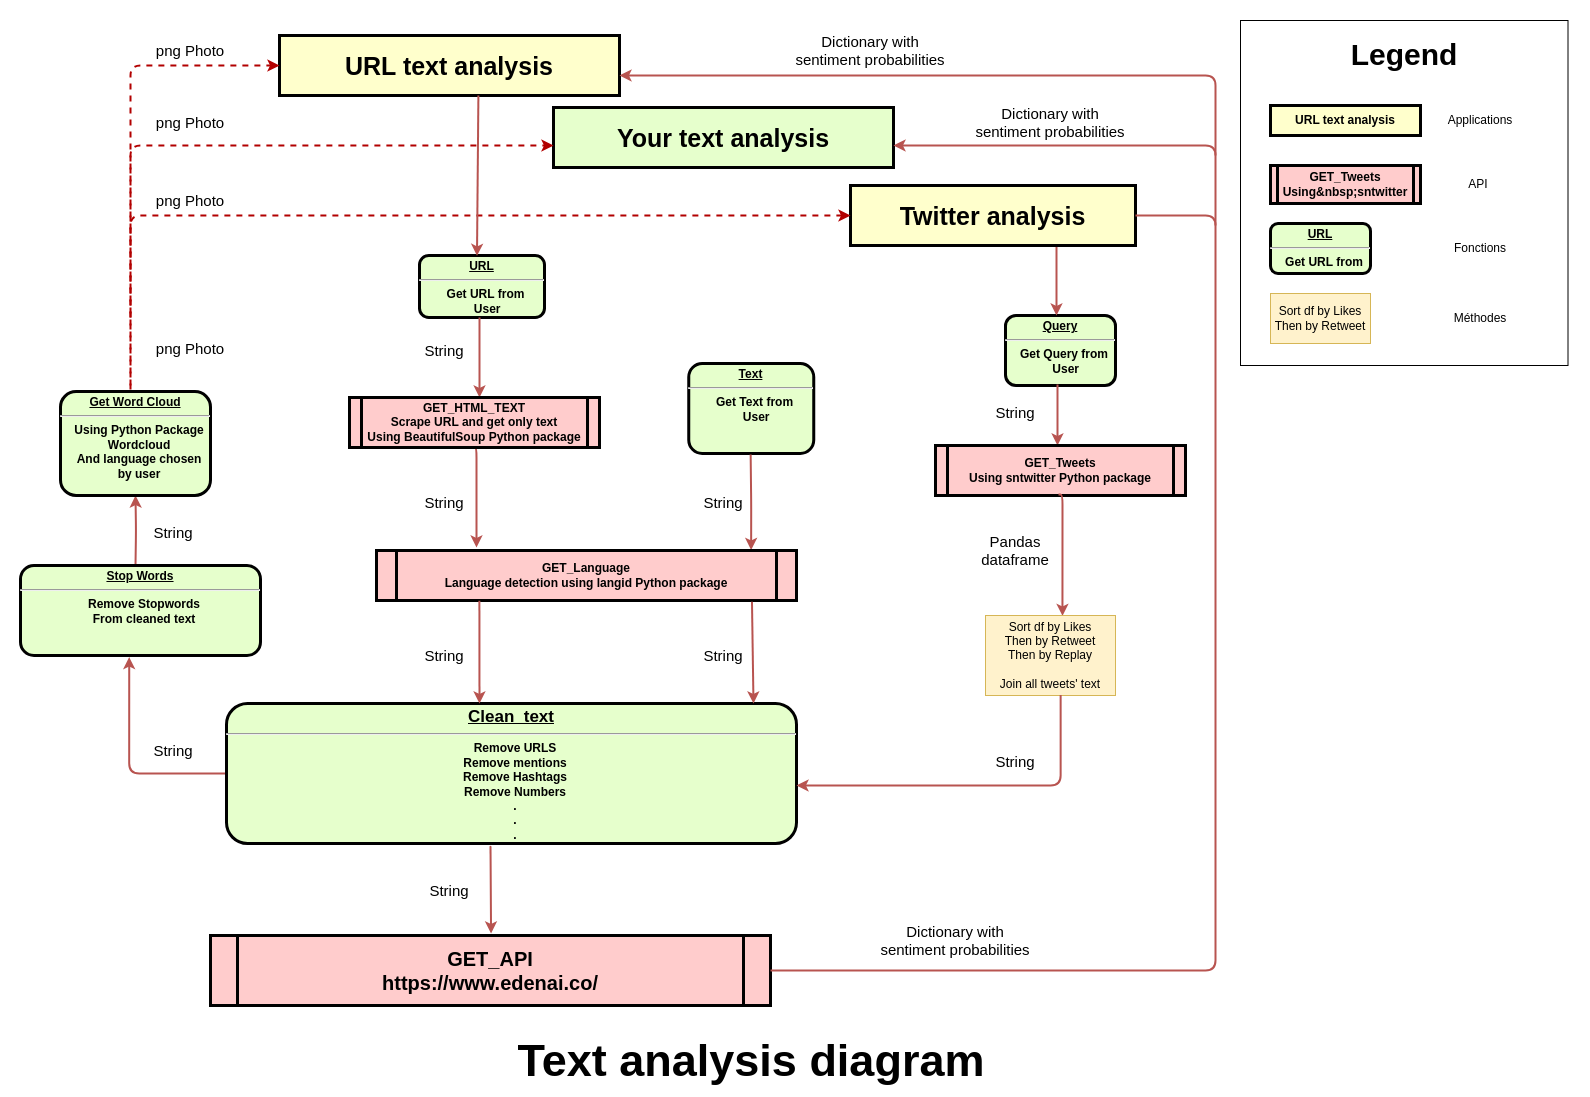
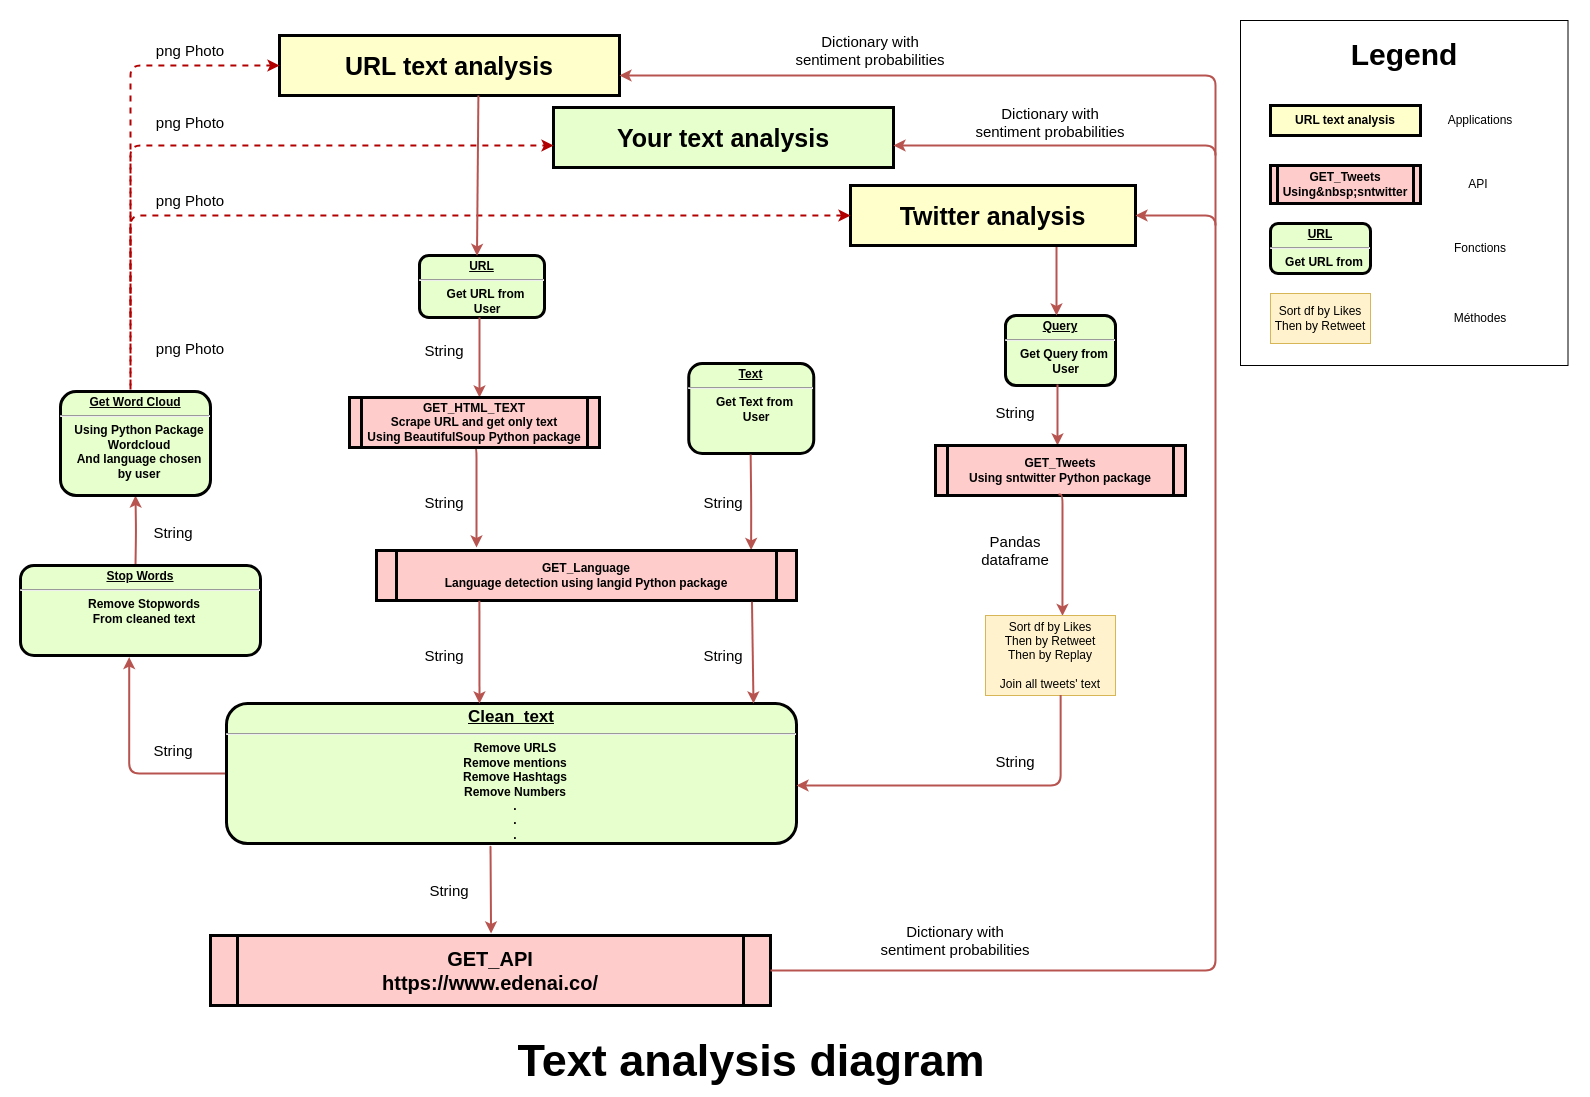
(1143, 216) -> (1146, 216)
